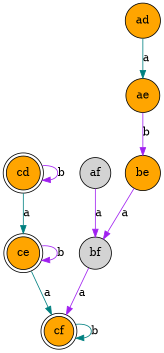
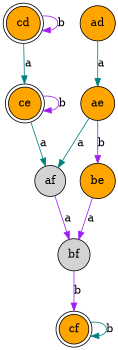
none -> (76, 139)
(40, 289) -> (37, 140)
(82, 293) -> (78, 291)
